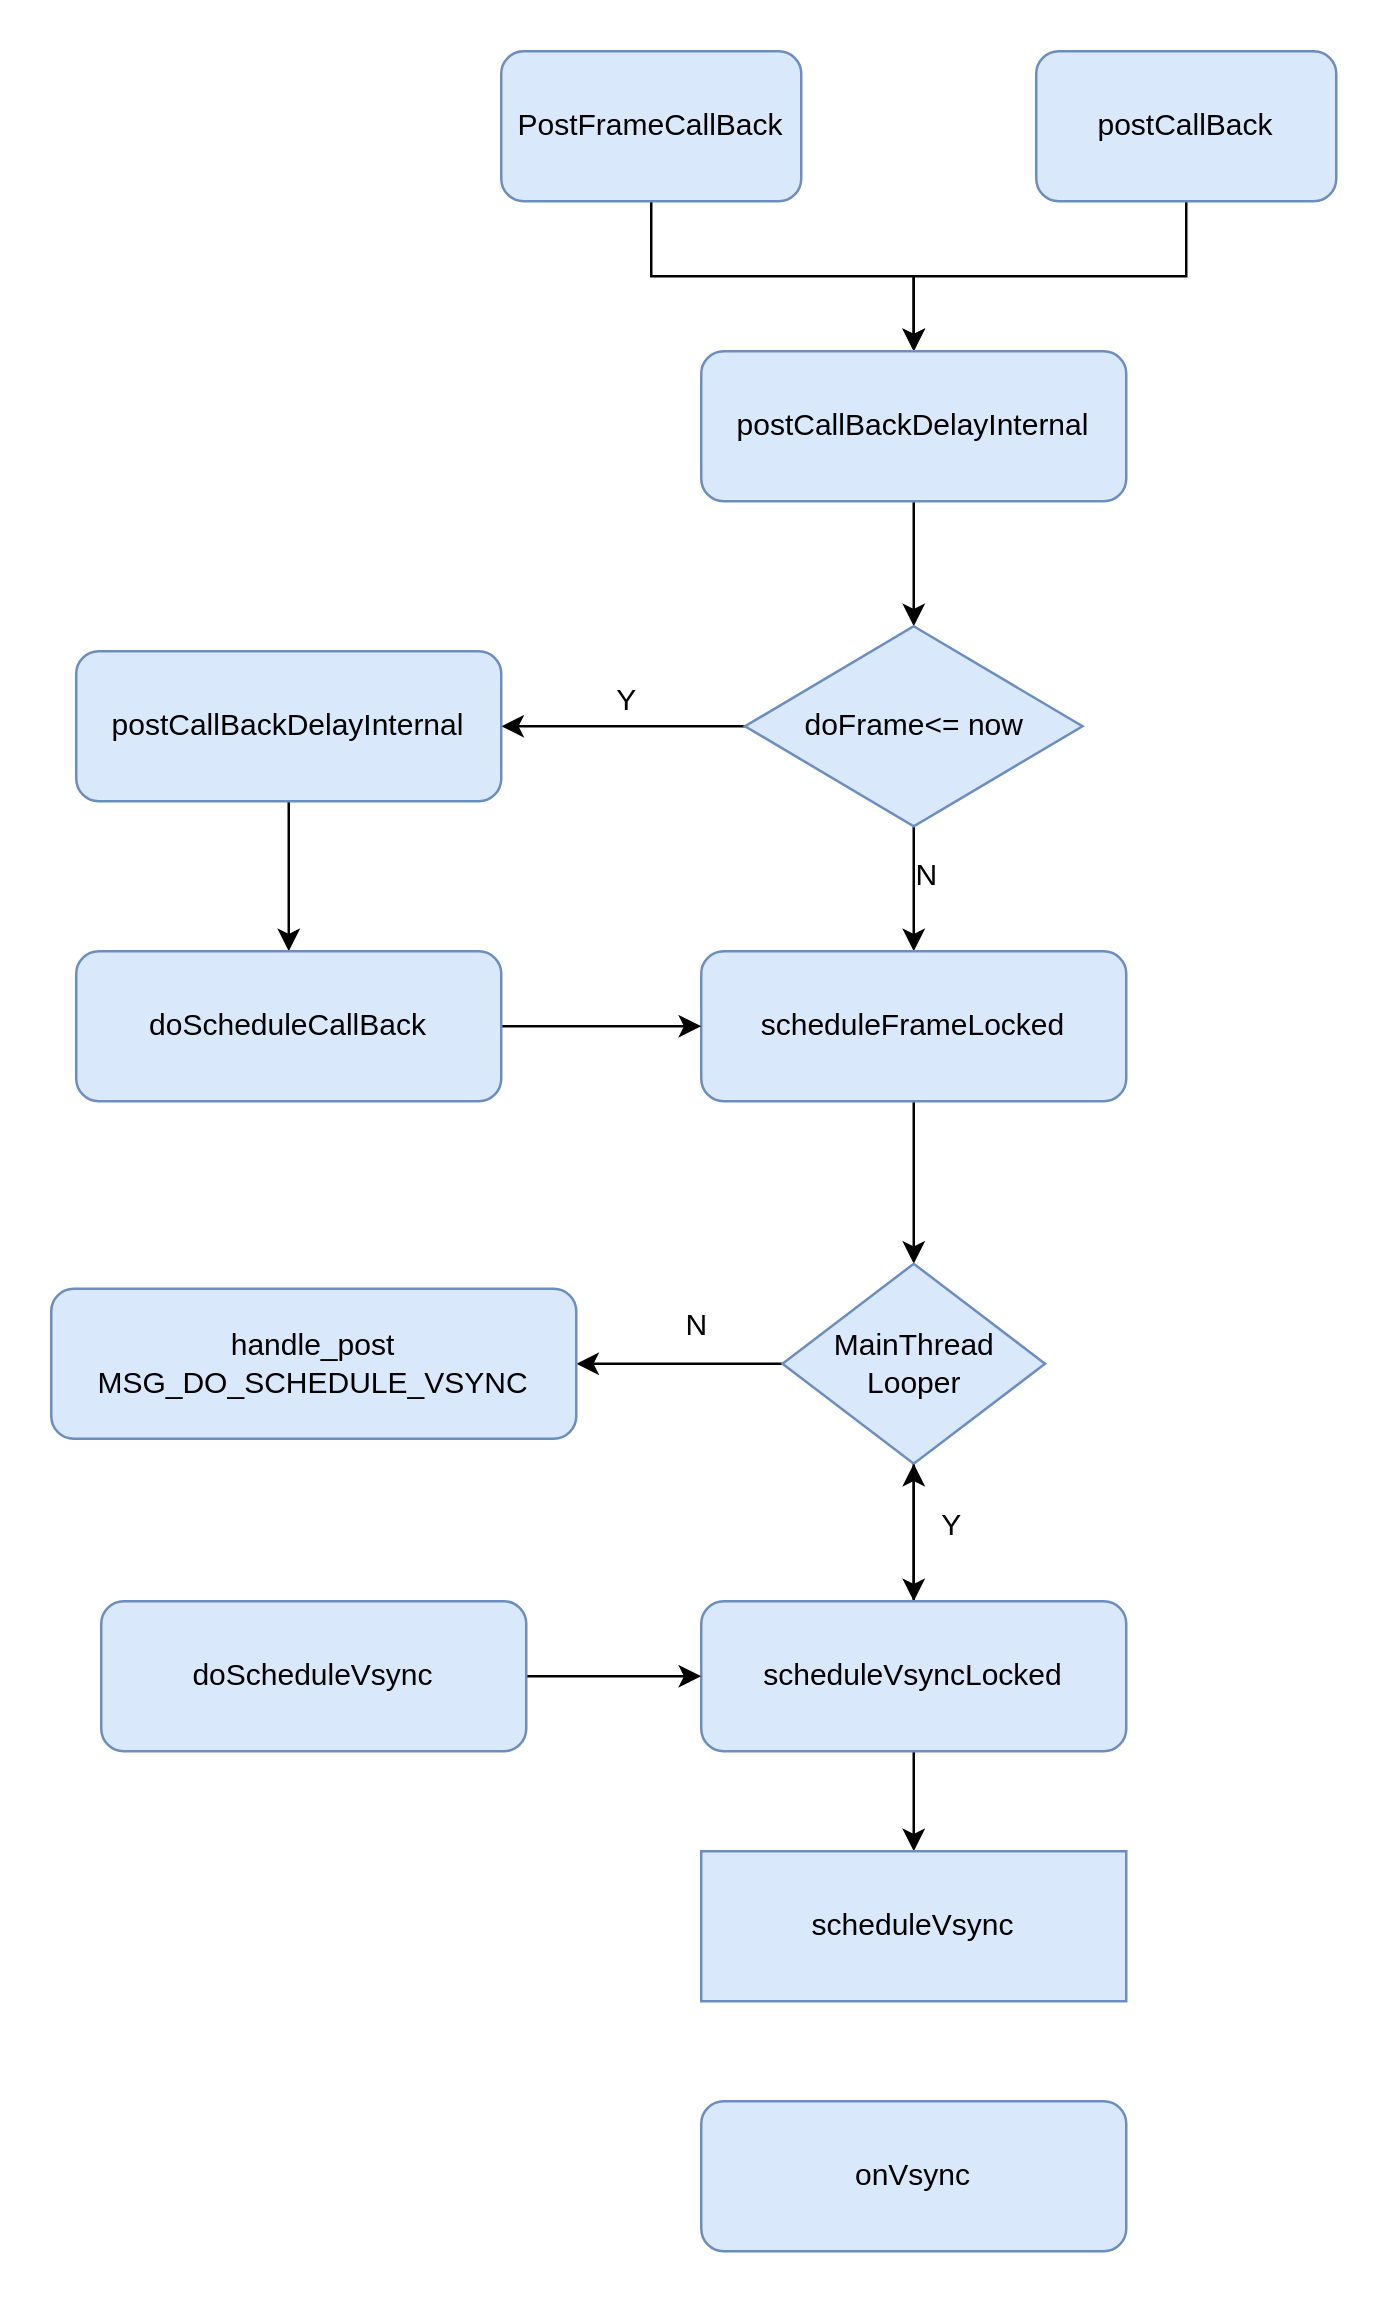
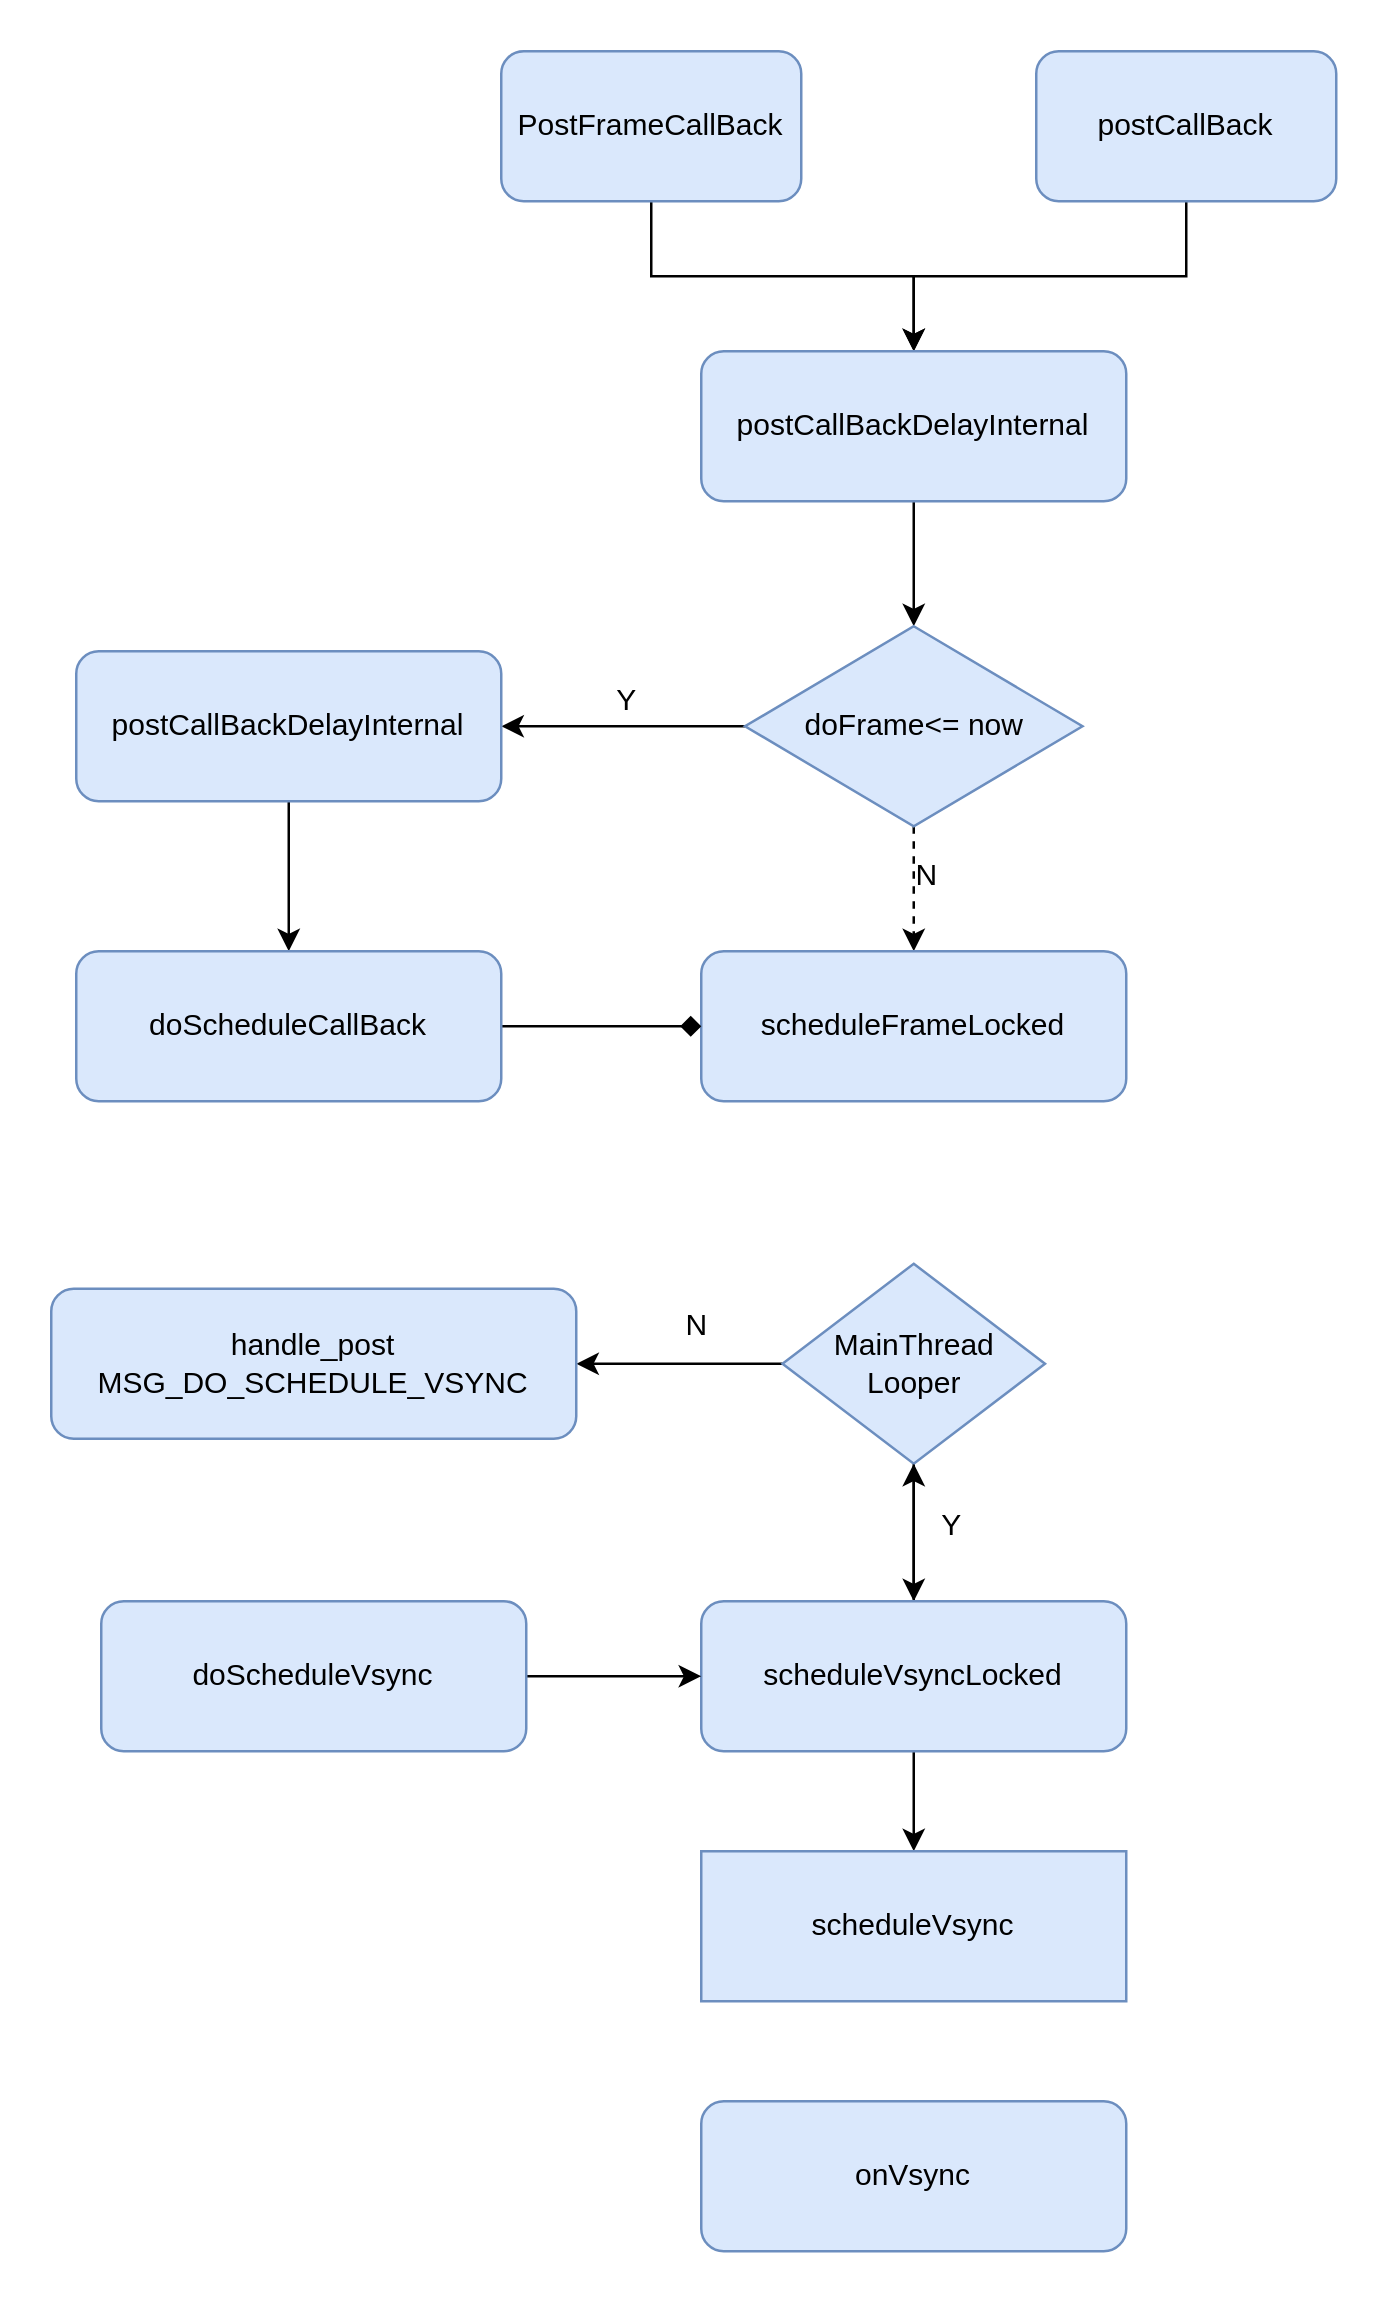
(914, 882) -> (914, 882)
(682, 1026) -> (681, 1026)
(914, 1175) -> none
